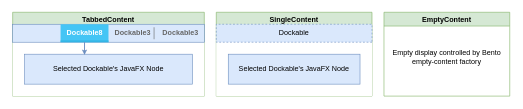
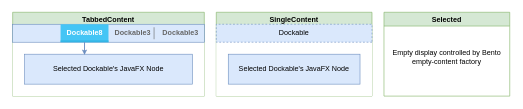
(447, 20) -> (447, 20)
